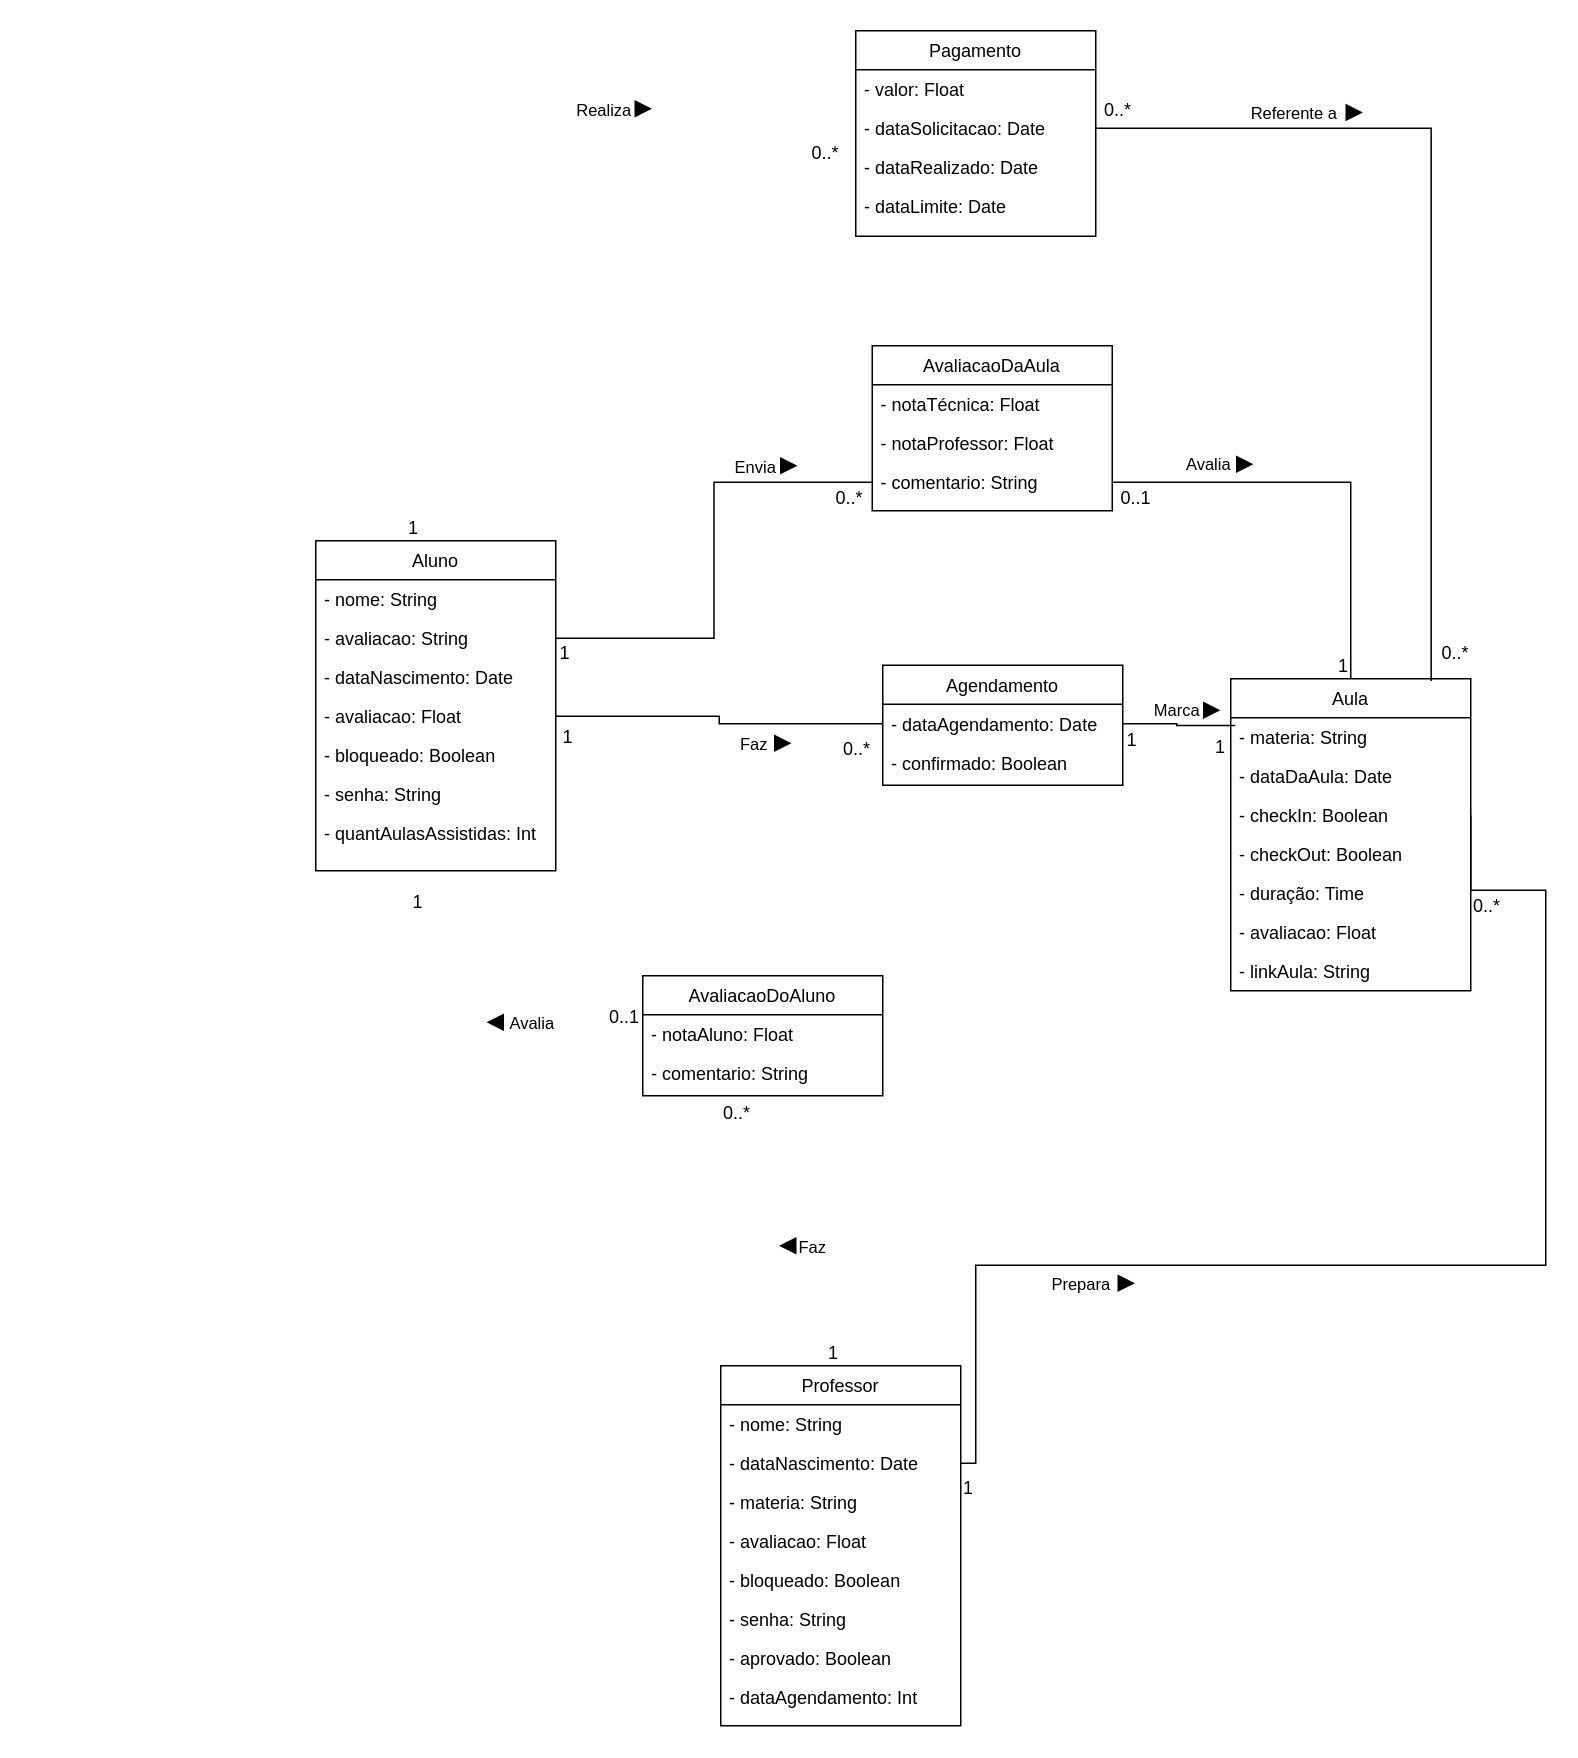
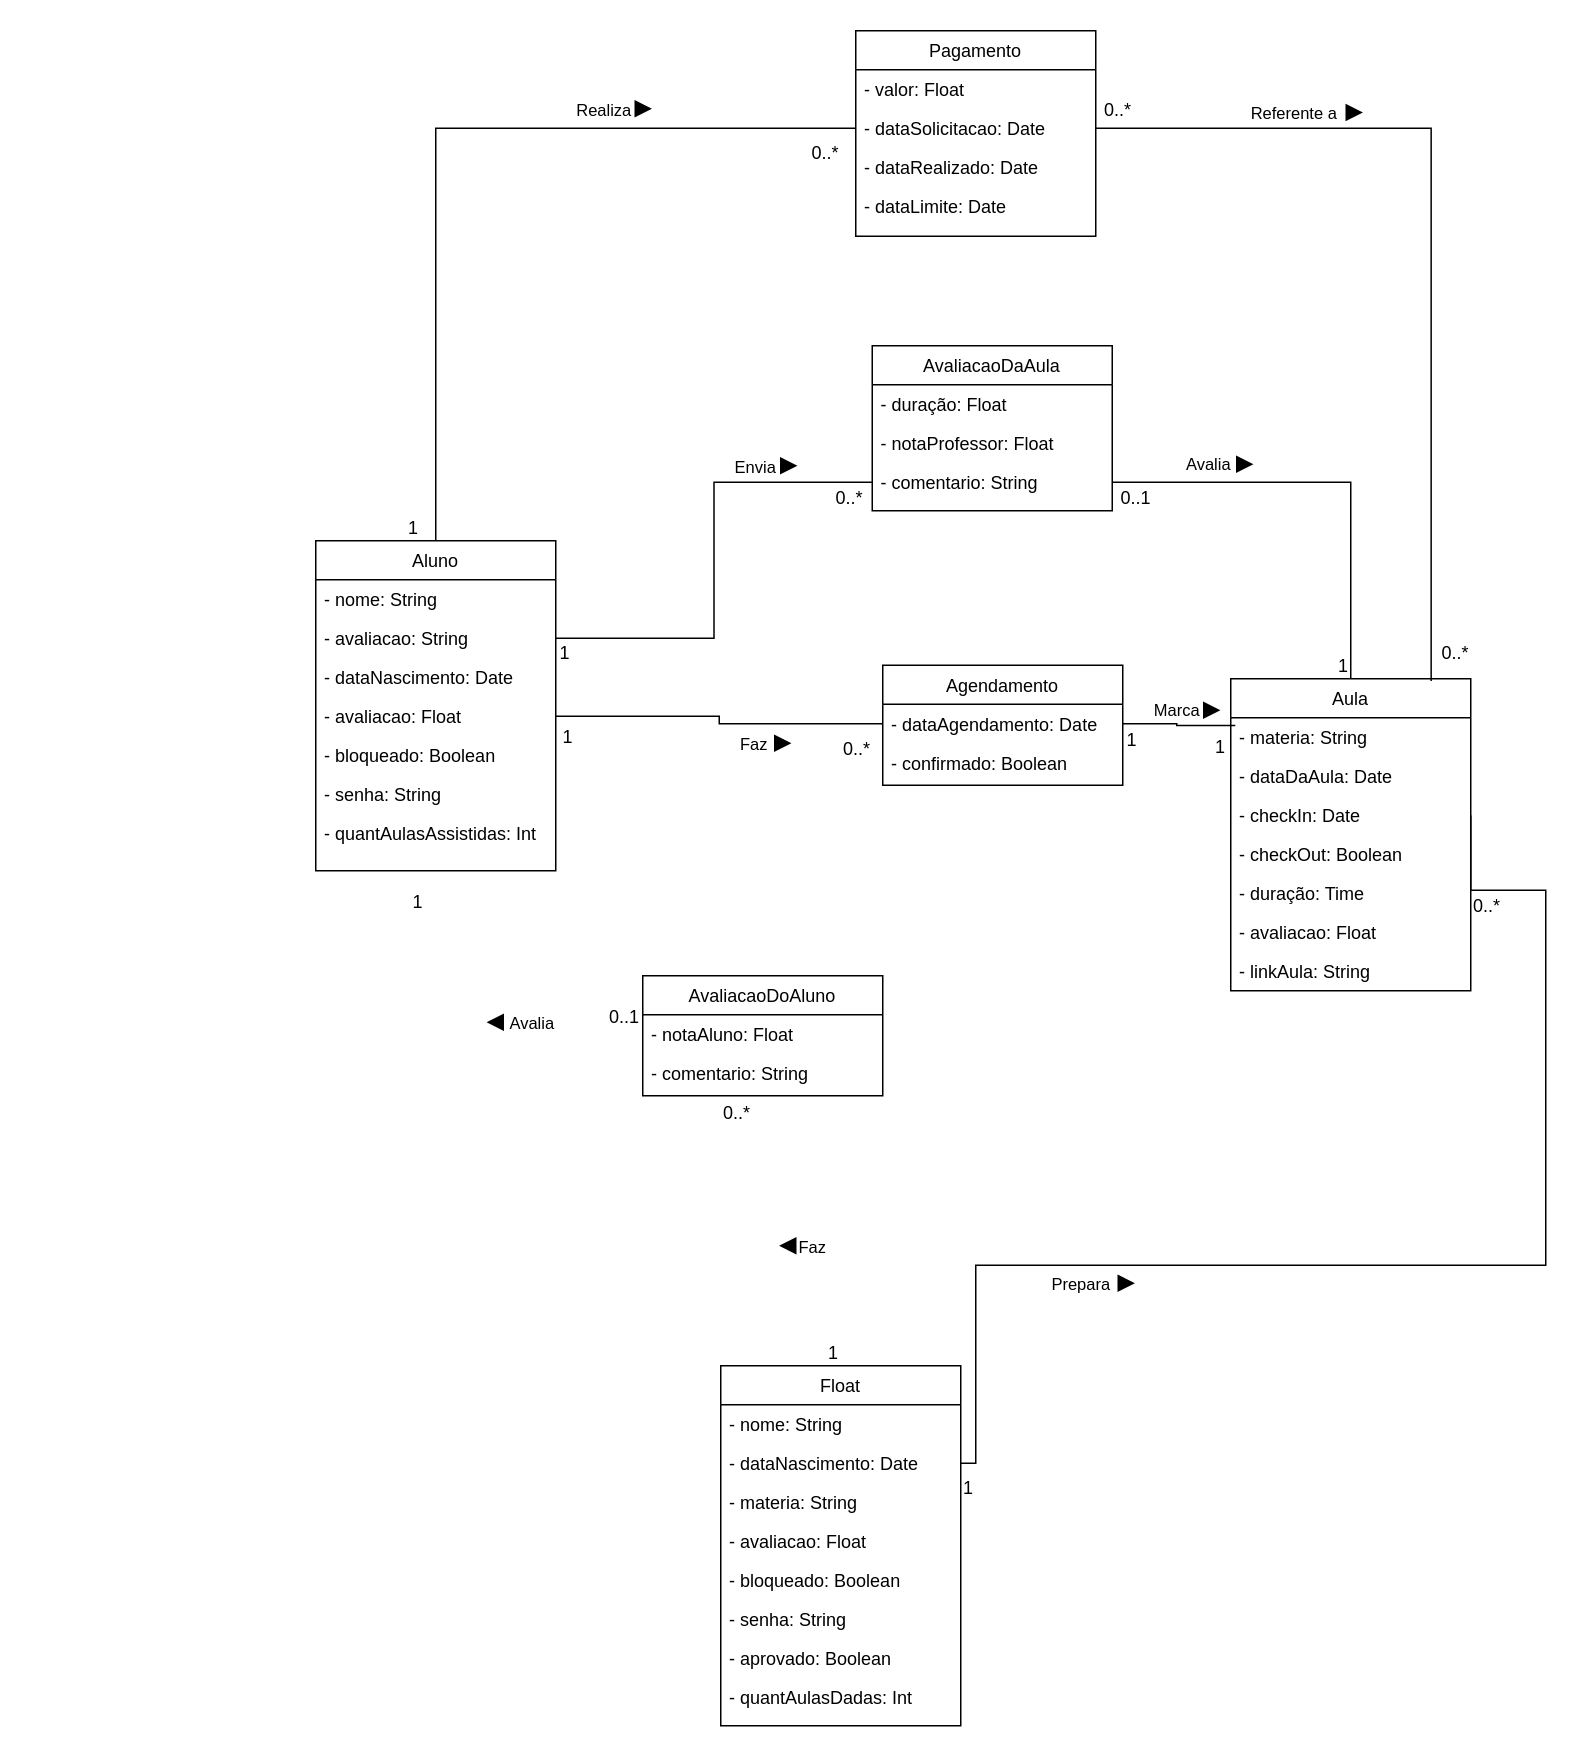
none -> (438, 128)
(970, 405) -> (952, 405)
(1320, 816) -> (1308, 816)
(840, 1386) -> (840, 1386)
(833, 1698) -> (831, 1698)
